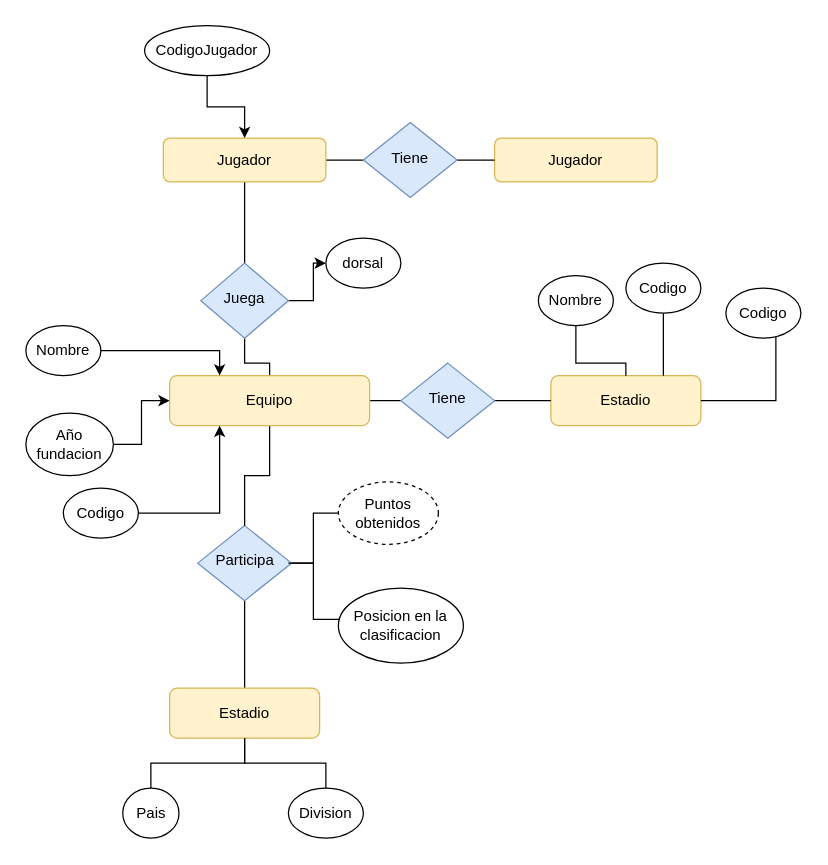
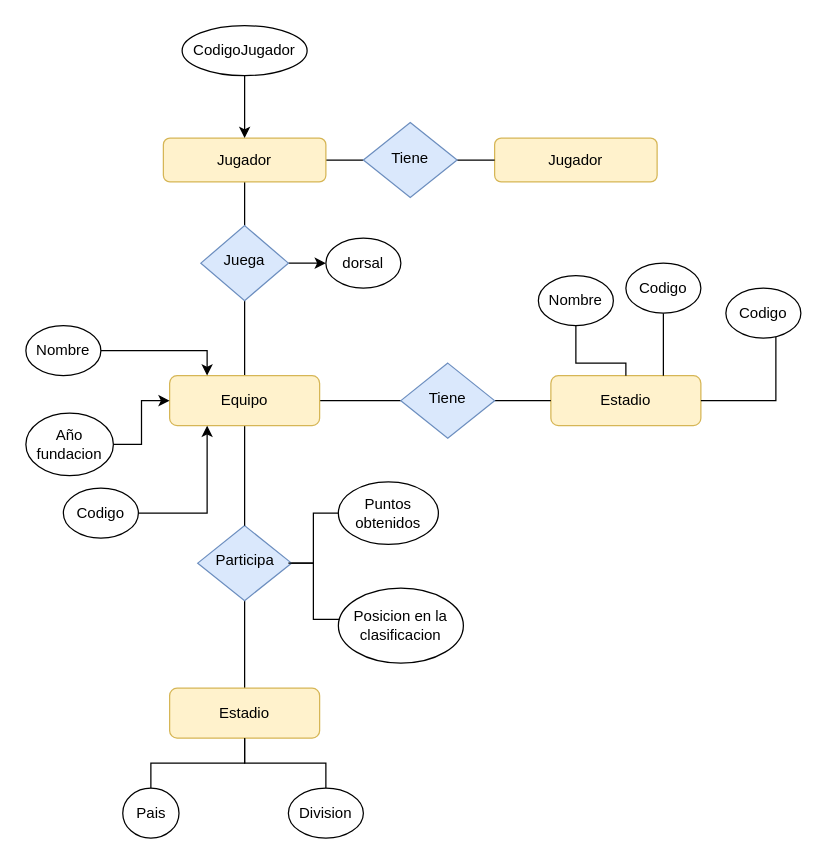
(207, 51) -> (244, 51)
(244, 301) -> (244, 263)
(269, 401) -> (244, 401)
(388, 513) -> (388, 513)
